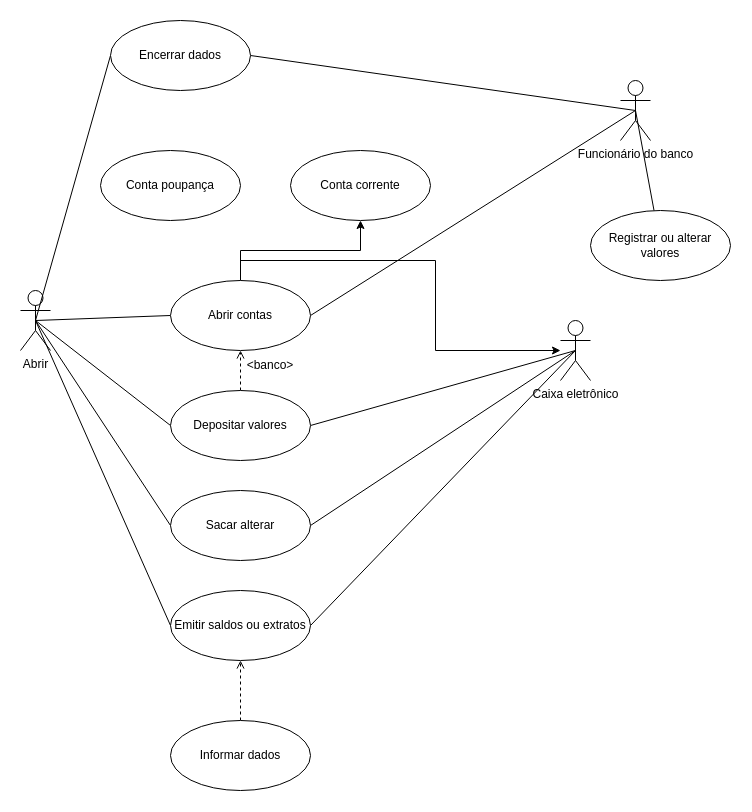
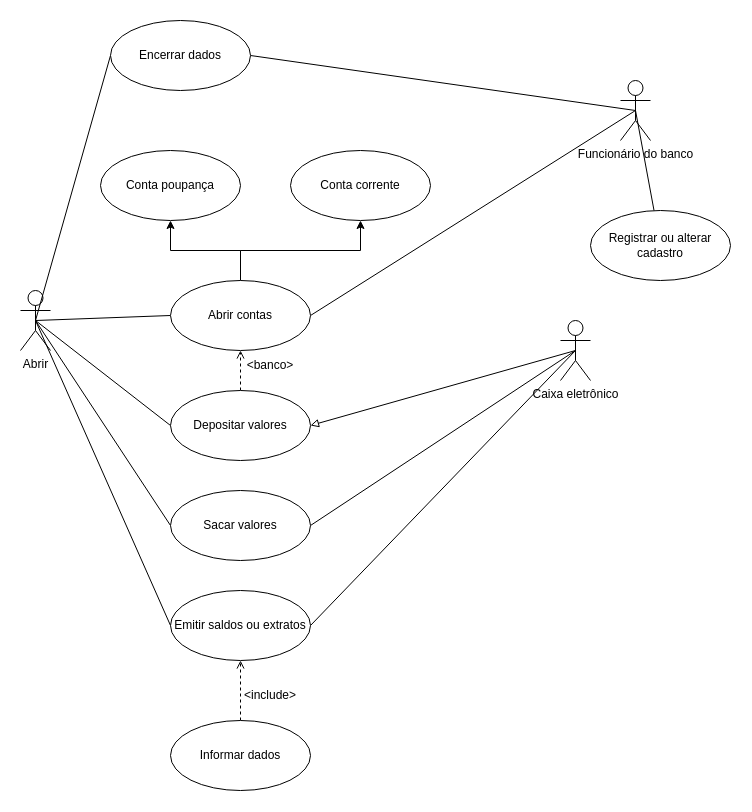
(661, 246) -> (661, 246)
(436, 268) -> (194, 251)
(316, 424) -> (319, 423)
(241, 526) -> (241, 526)
none -> (271, 696)
